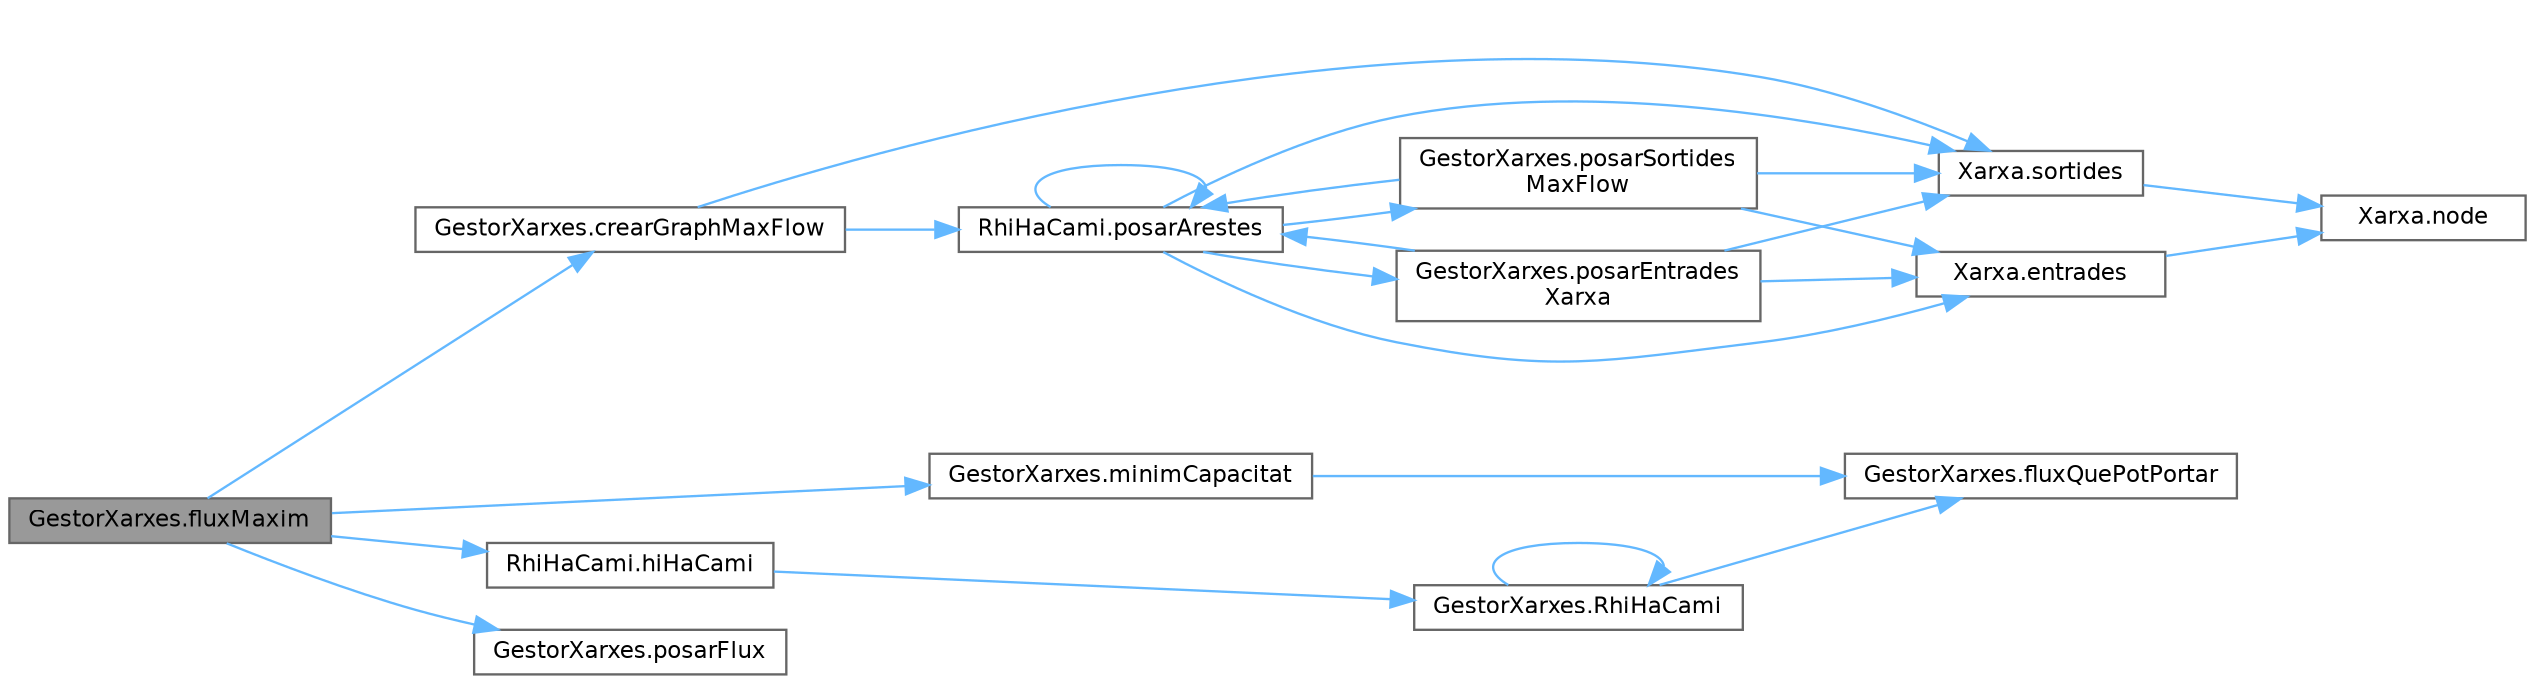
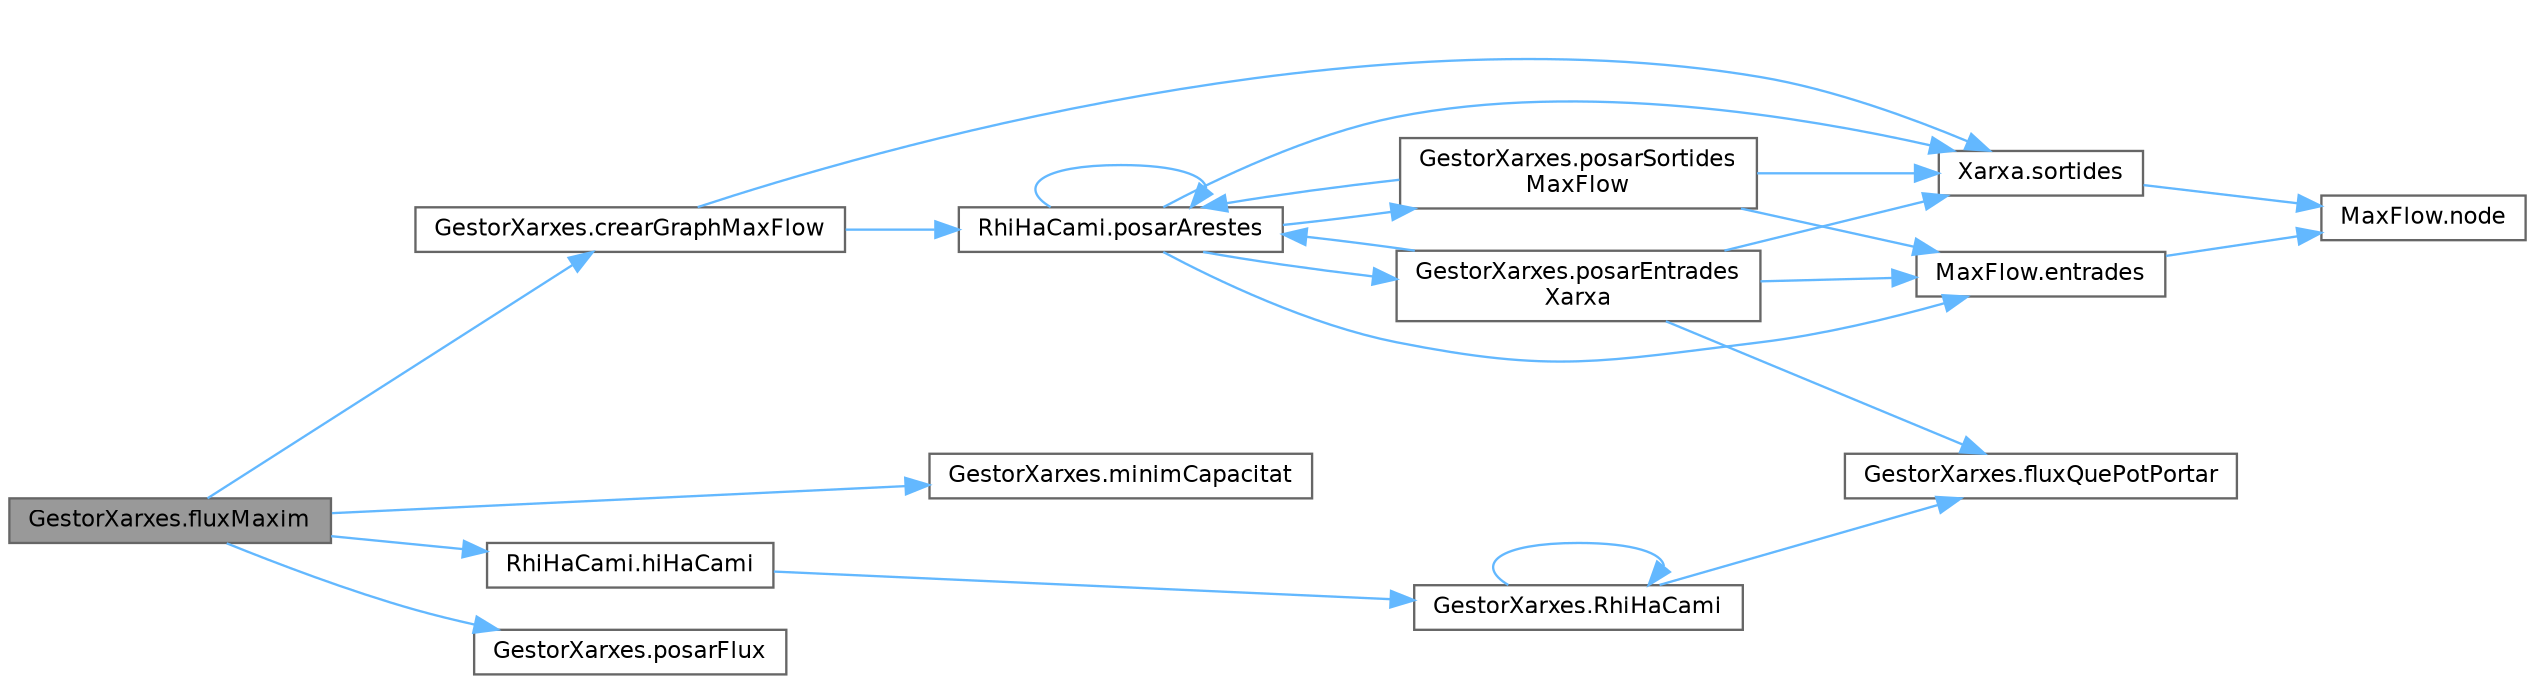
(2424, 218) -> (2424, 218)
(2041, 274) -> (2041, 274)
(1566, 476) -> (1814, 383)
